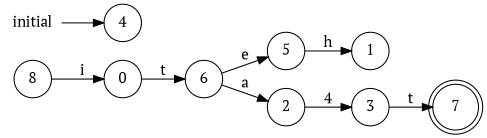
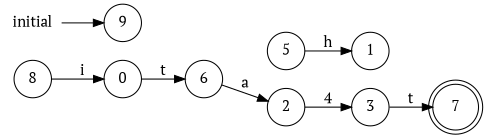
(123, 23) -> (123, 23)
(240, 67) -> none
